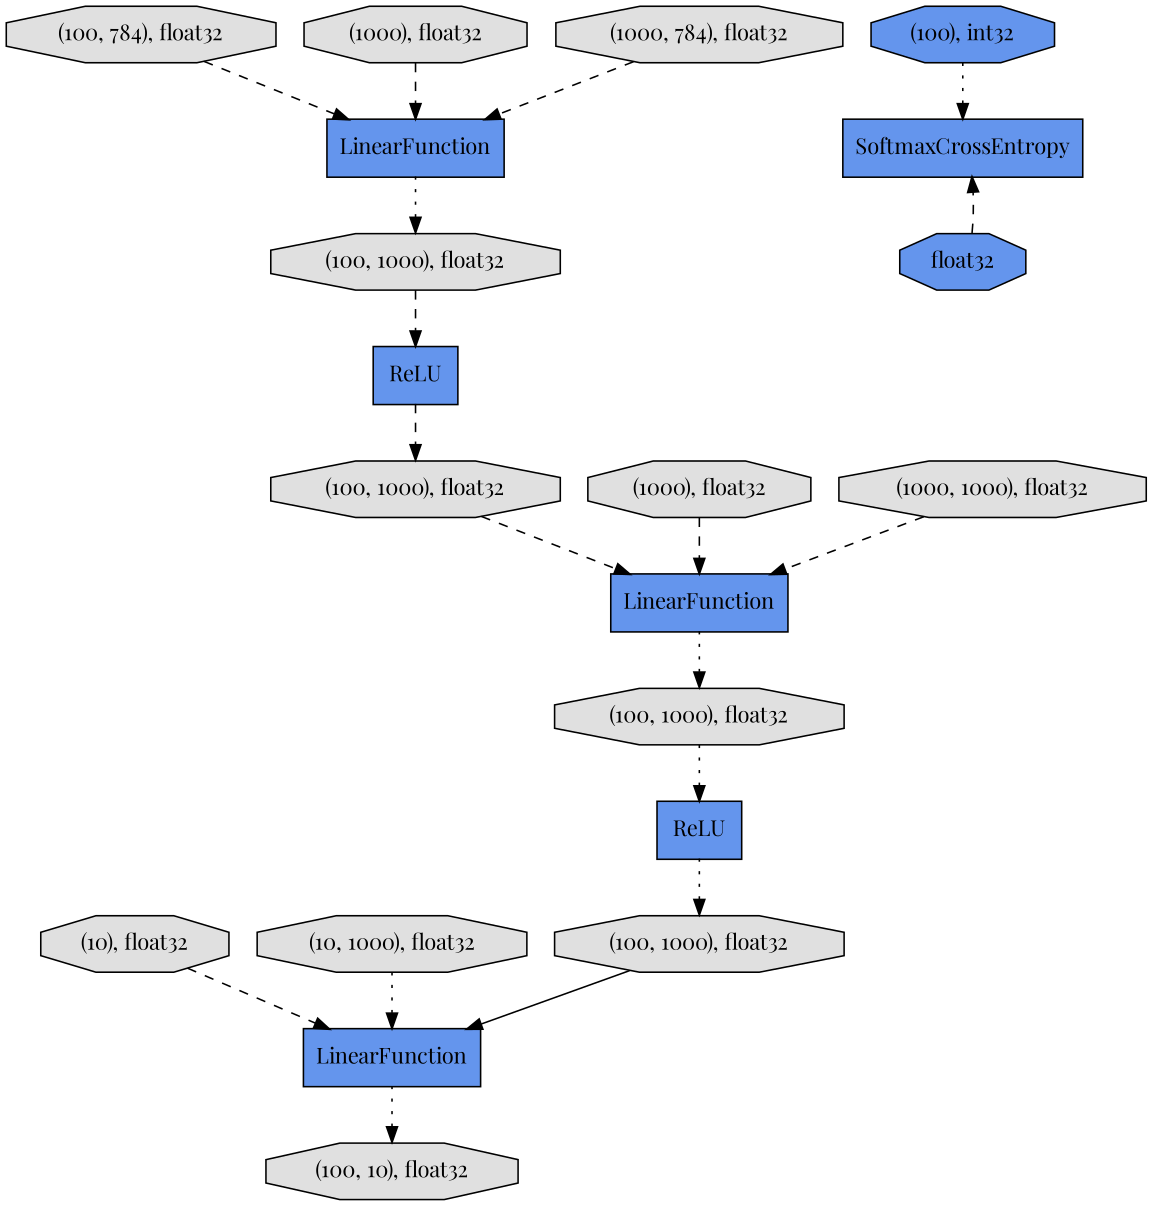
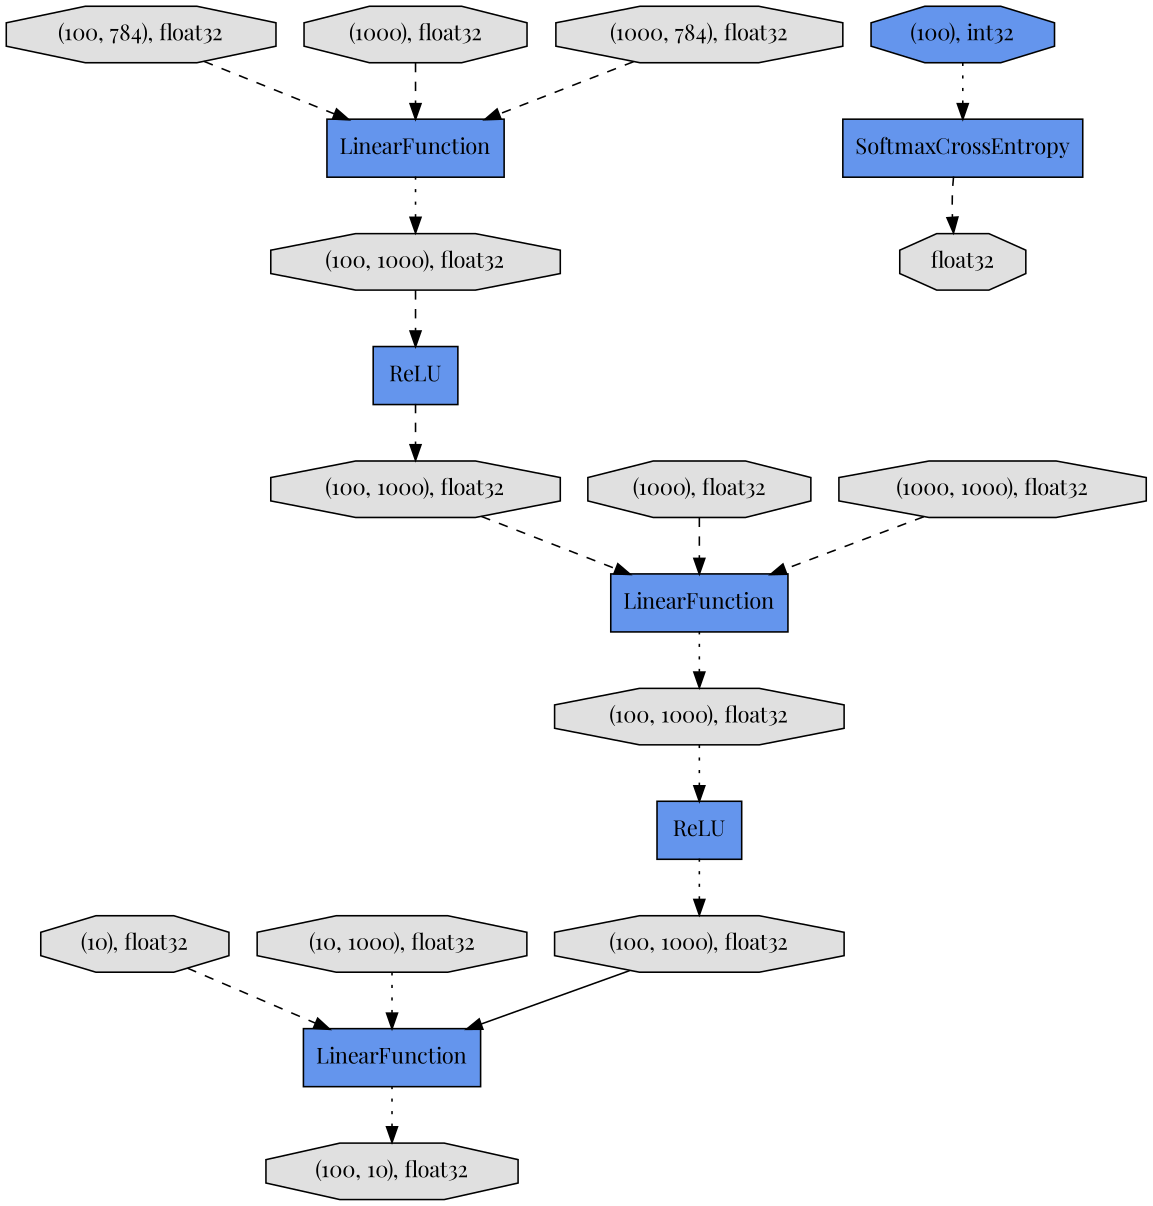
(973, 213) -> (952, 197)
(963, 262) -> (963, 262)
